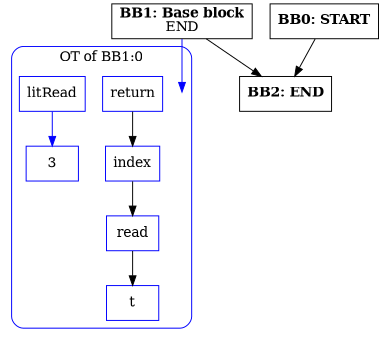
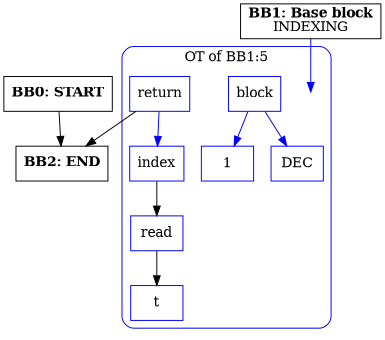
(182, 27) -> (311, 27)
(230, 55) -> (115, 126)
(102, 58) -> (227, 58)
(52, 94) -> (255, 94)
(133, 124) -> (158, 124)
(52, 164) -> (227, 164)
none -> (297, 164)
